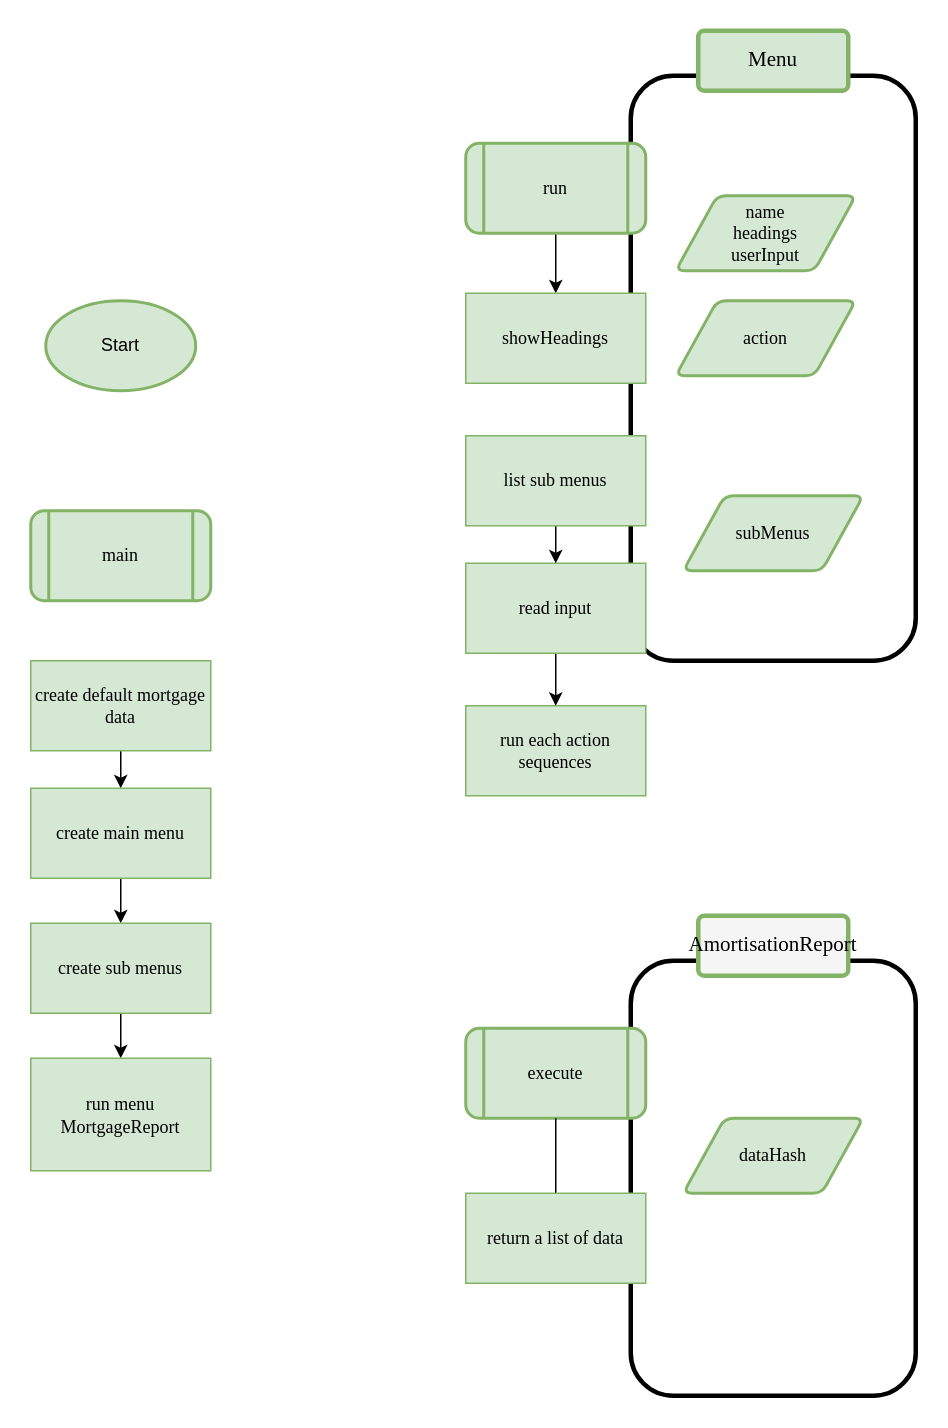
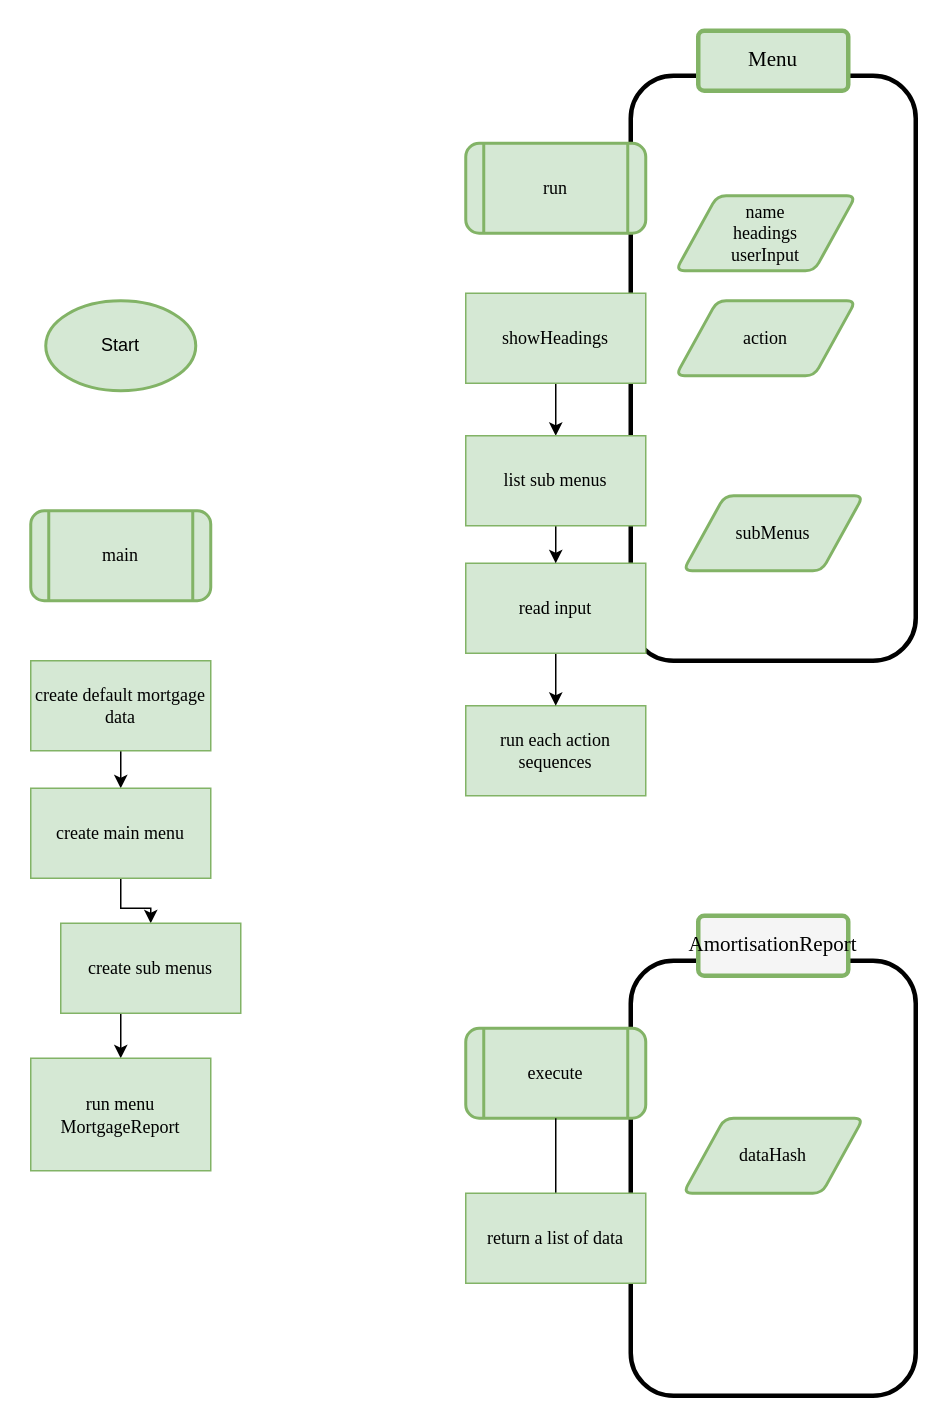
(556, 258) -> none
none -> (556, 405)
(121, 968) -> (151, 968)
